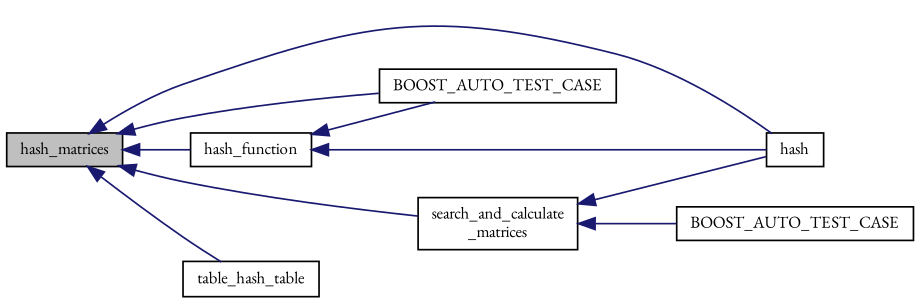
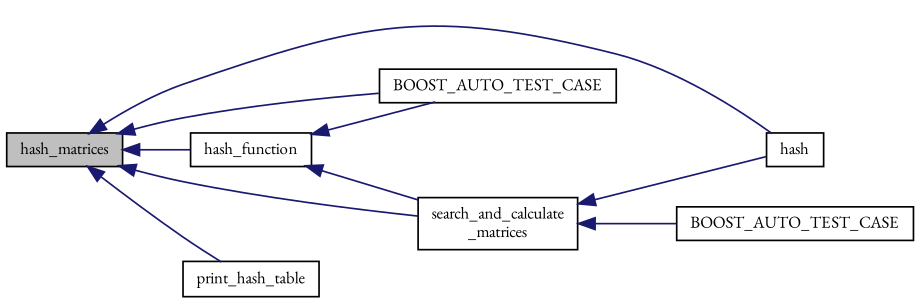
(548, 150) -> (370, 185)
(251, 279) -> (251, 279)
